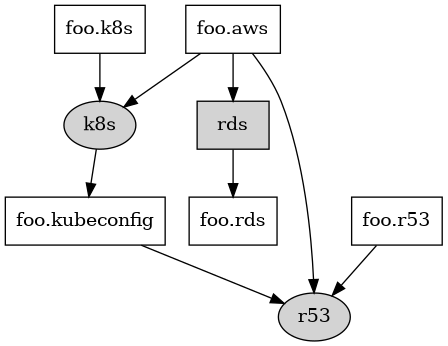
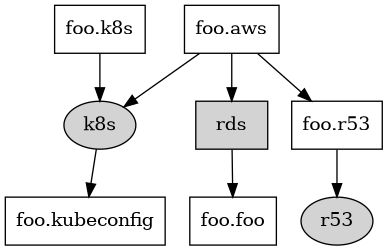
(299, 162) -> (280, 73)
(233, 221) -> (233, 221)
(206, 272) -> none
